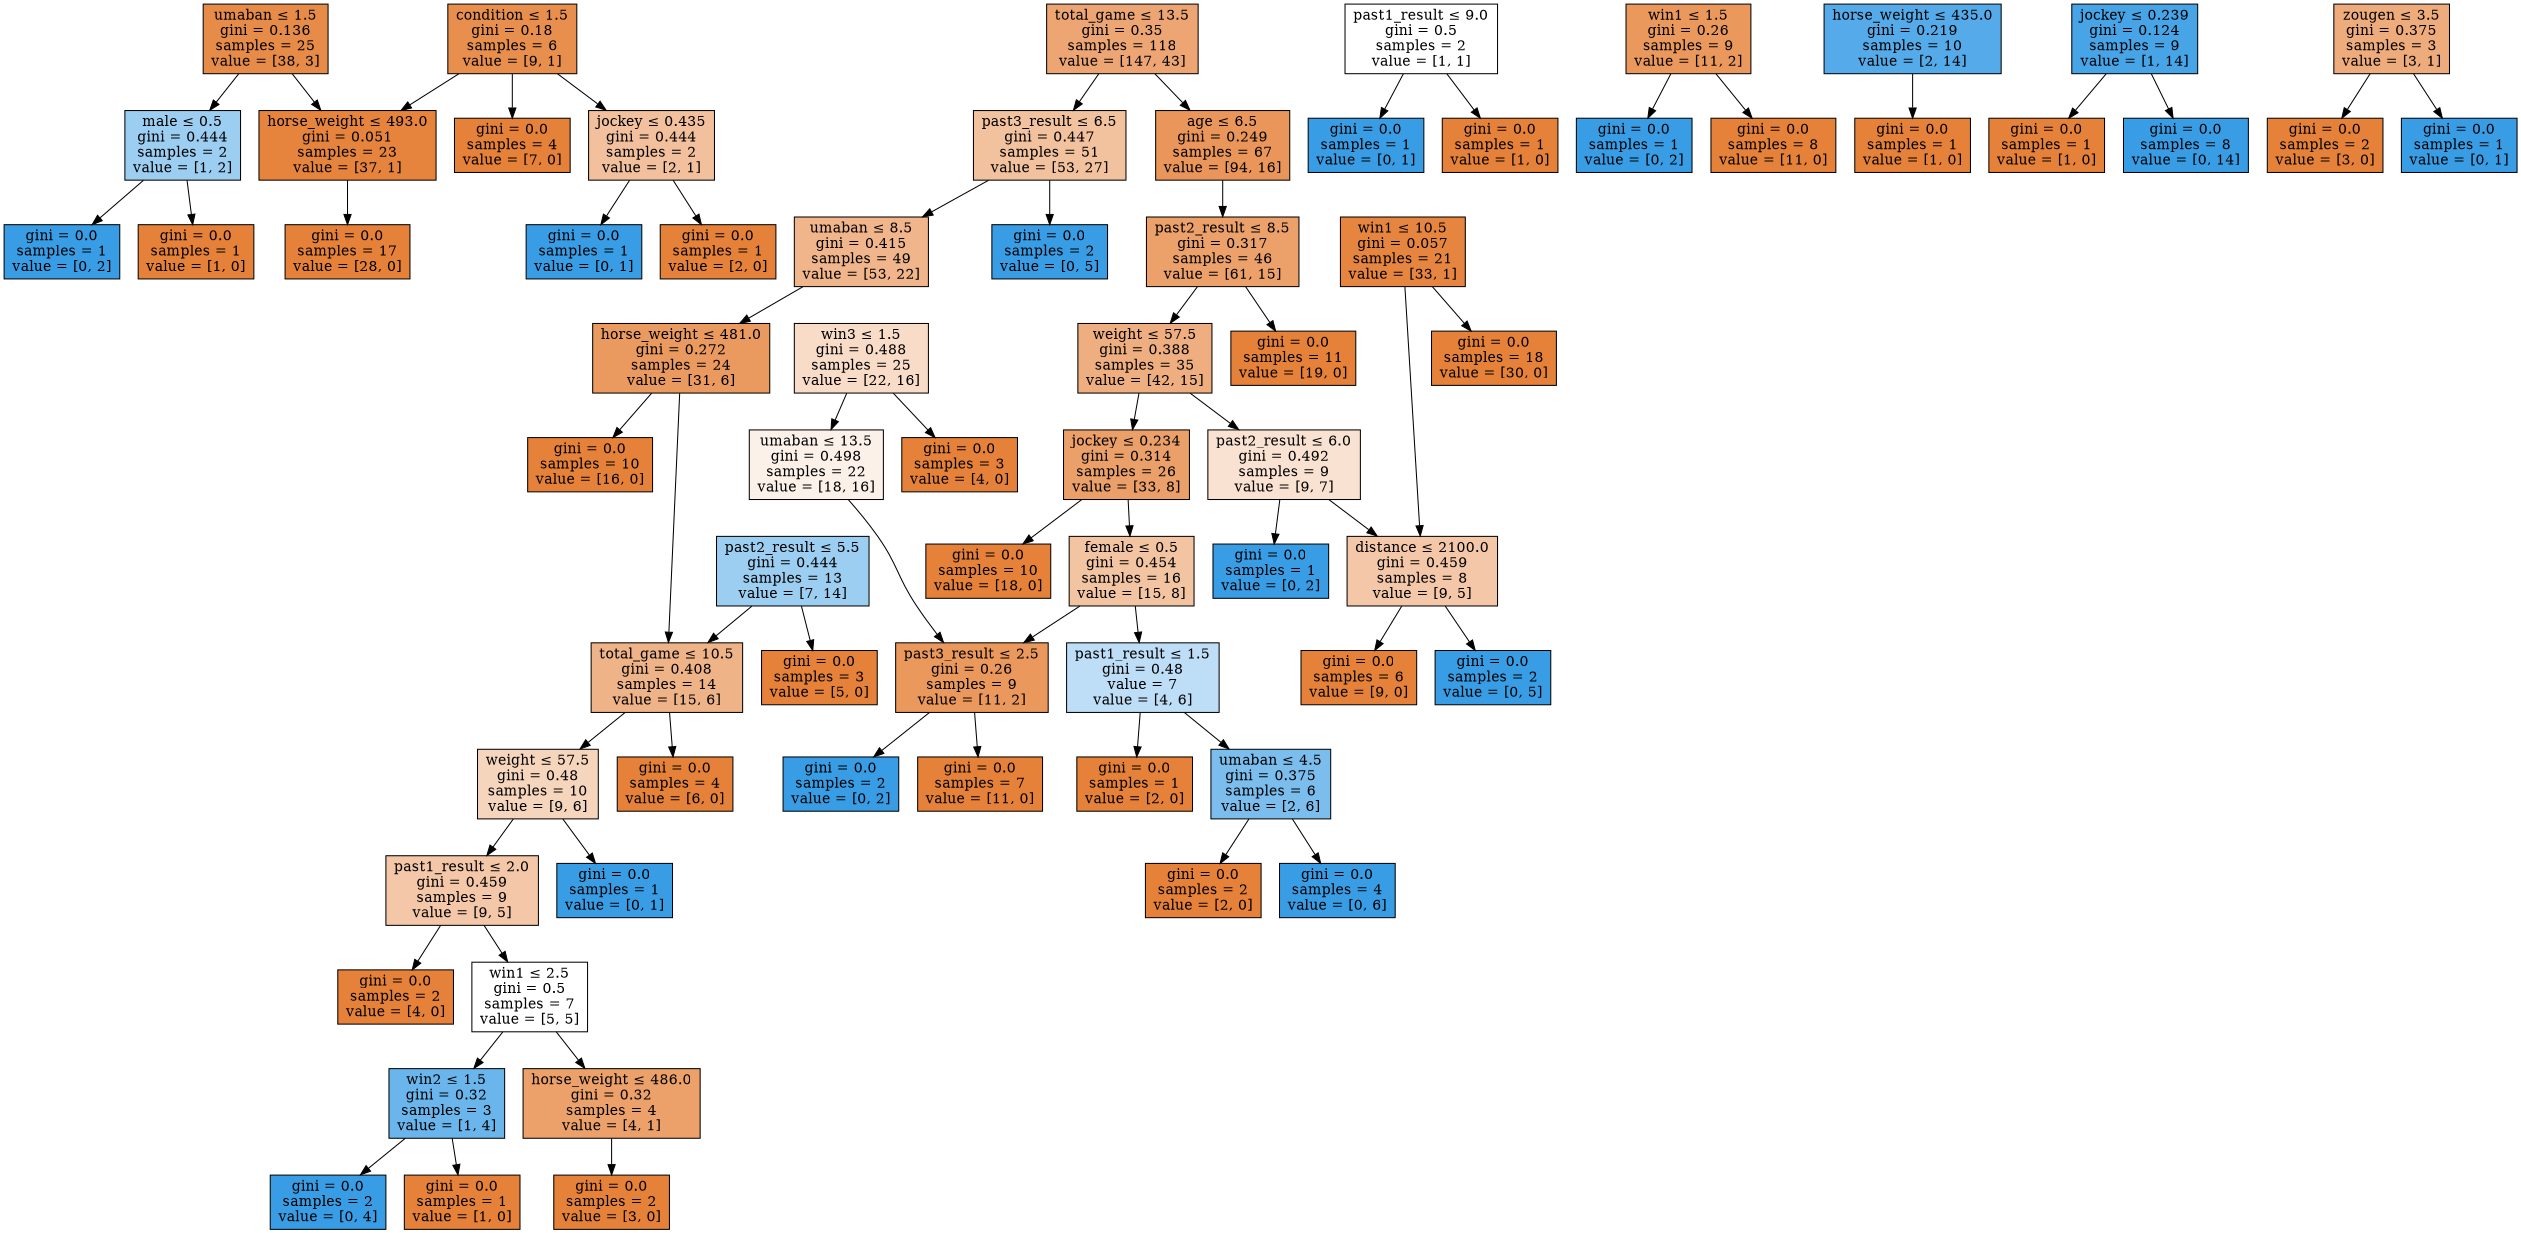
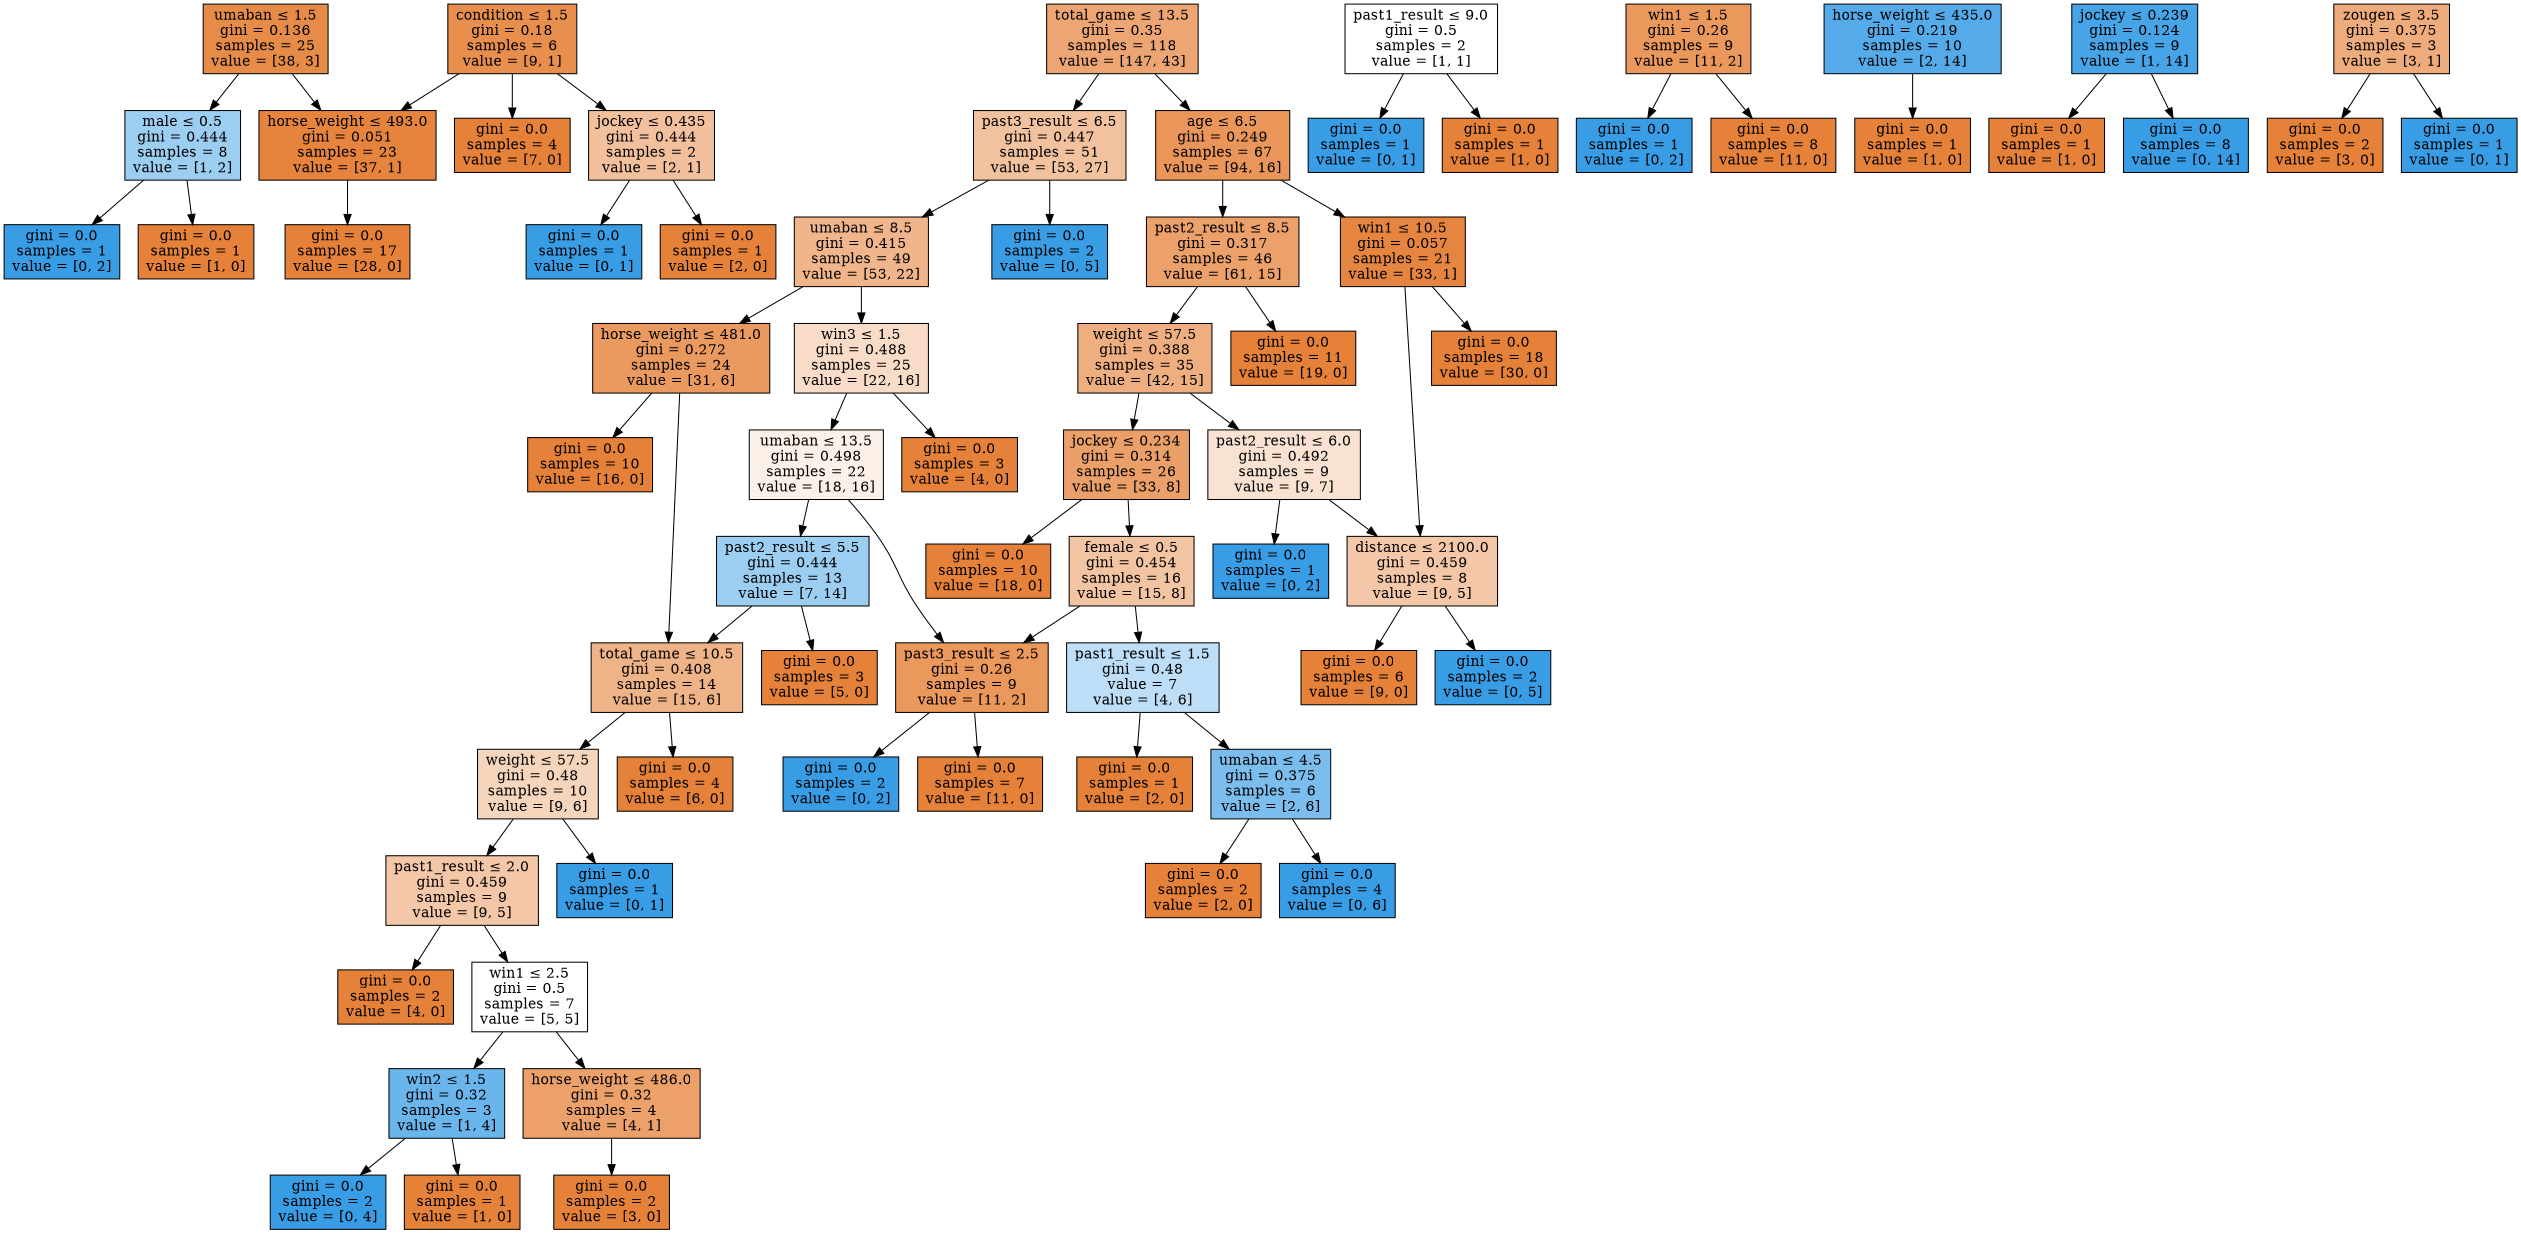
(183, 153) -> (183, 153)
none -> (1308, 196)
none -> (861, 300)
none -> (806, 513)
